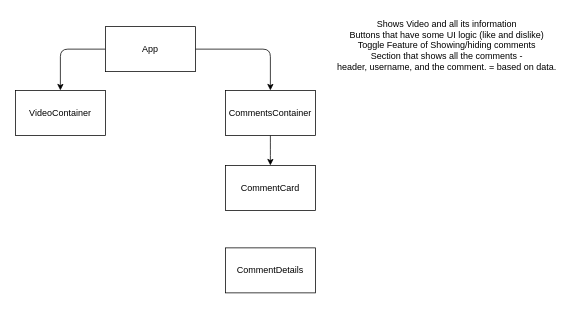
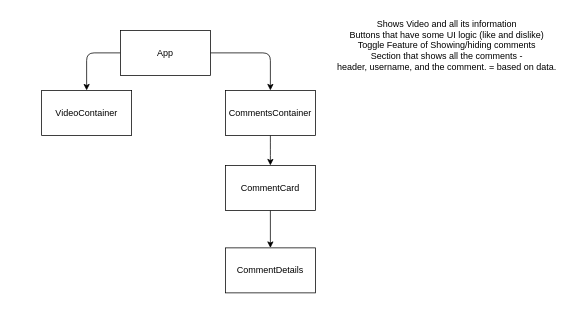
(150, 49) -> (165, 53)
(60, 113) -> (87, 113)
none -> (270, 227)
